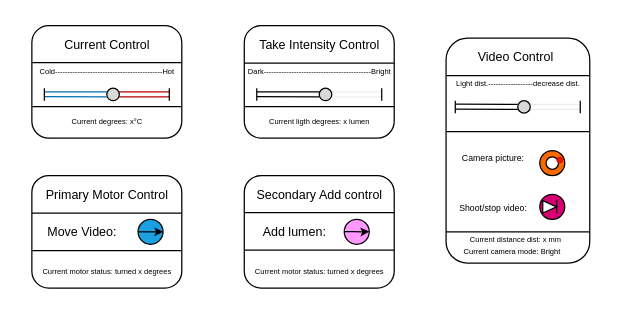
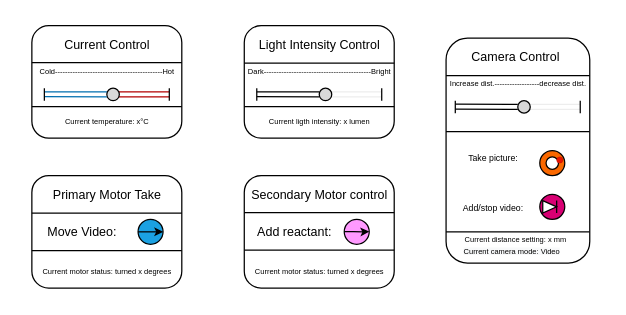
(320, 44) -> (320, 44)
(516, 57) -> (516, 57)
(519, 82) -> (519, 82)
(108, 119) -> (108, 119)
(320, 119) -> (320, 119)
(494, 157) -> (494, 157)
(108, 194) -> (108, 194)
(320, 194) -> (320, 194)
(494, 207) -> (494, 207)
(295, 232) -> (295, 232)
(516, 238) -> (516, 238)
(521, 257) -> (521, 257)
